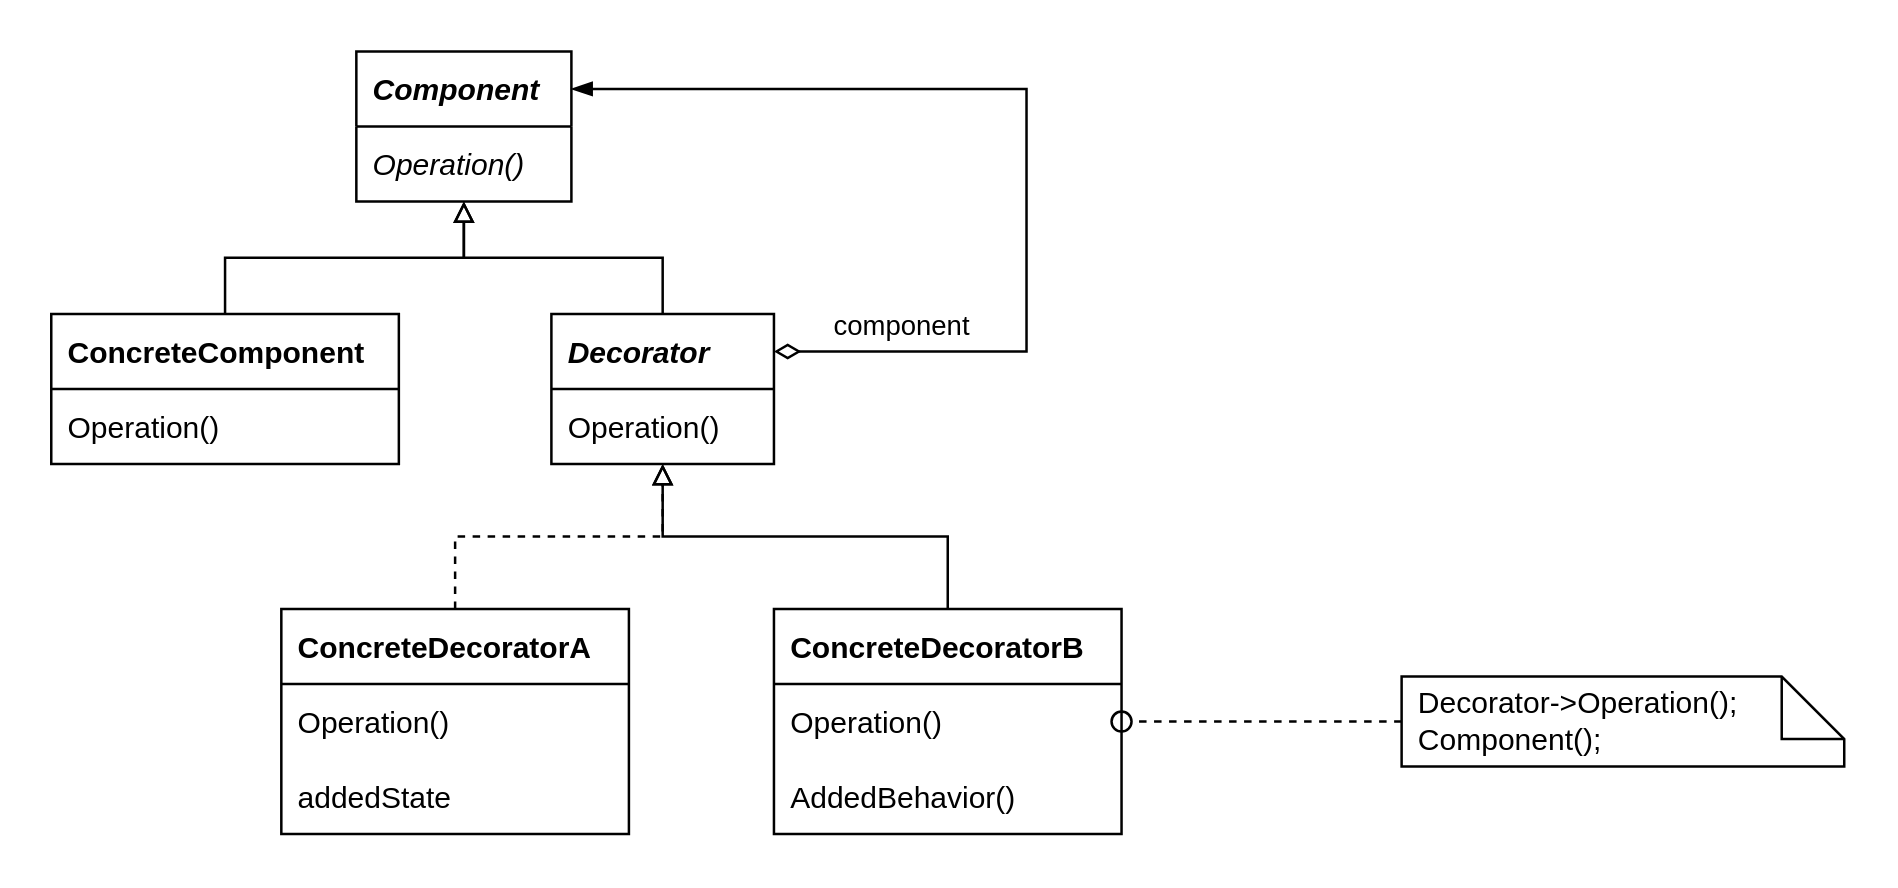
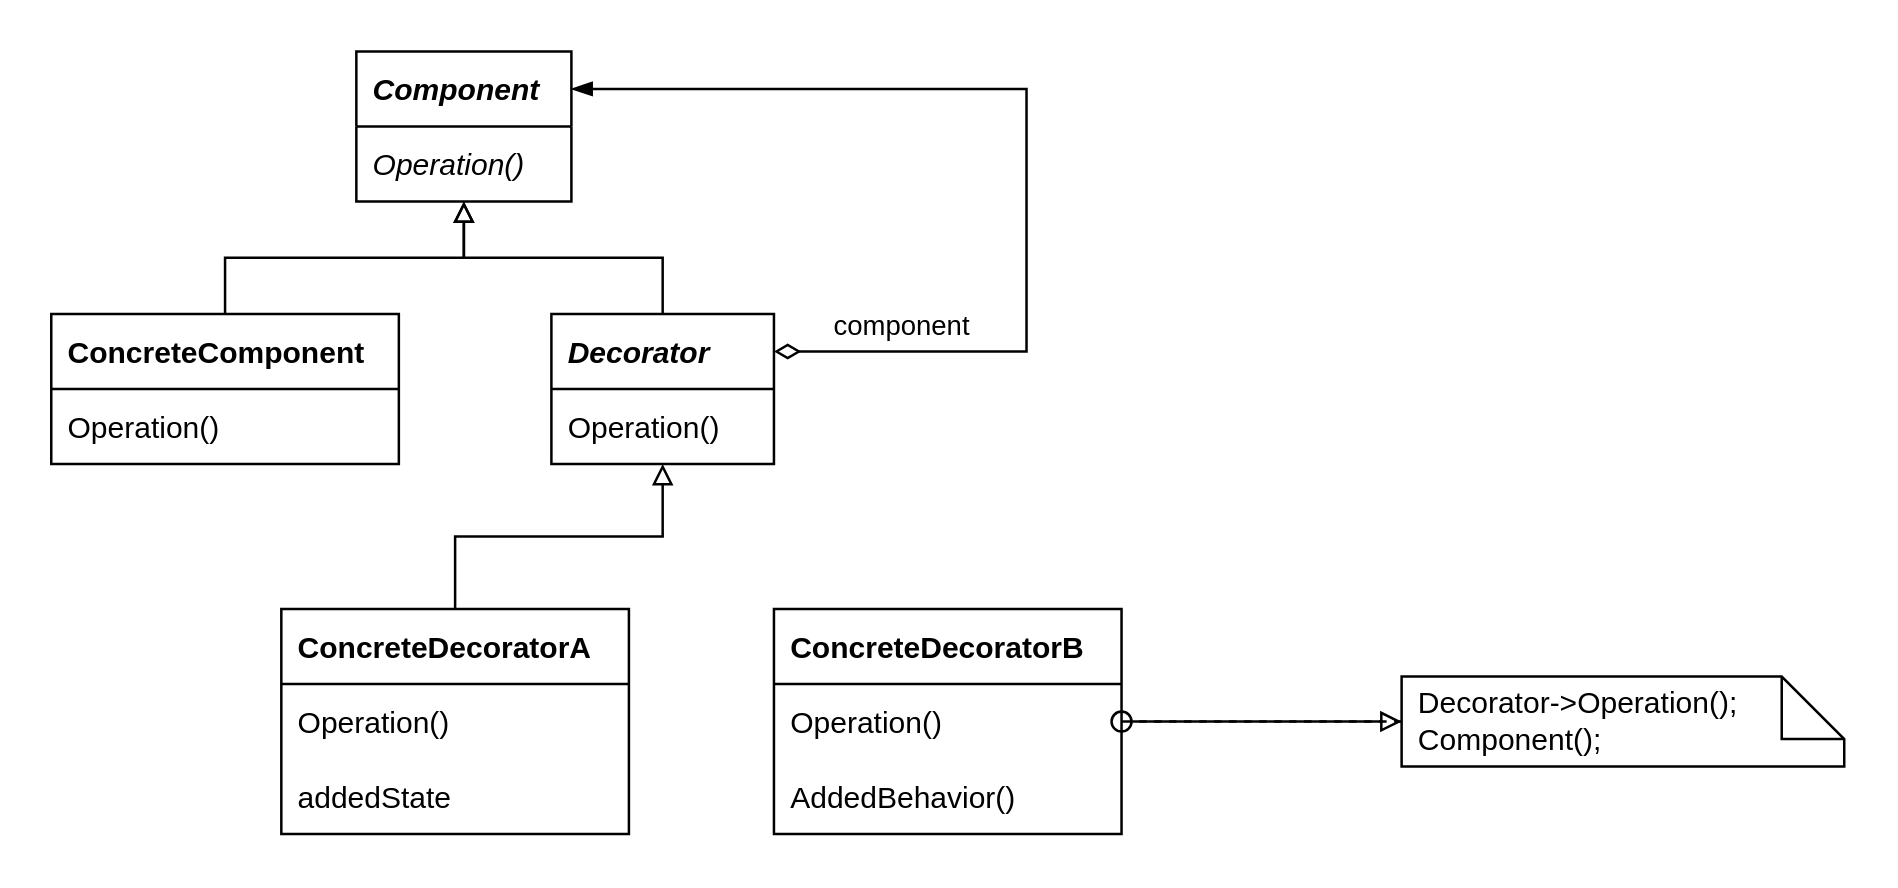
(523, 536) -> (523, 536)
(841, 536) -> (1125, 721)
